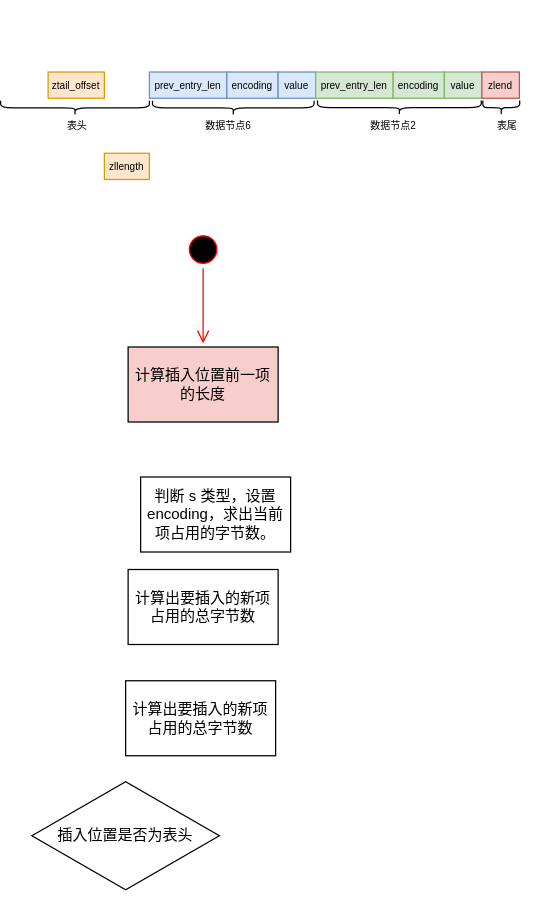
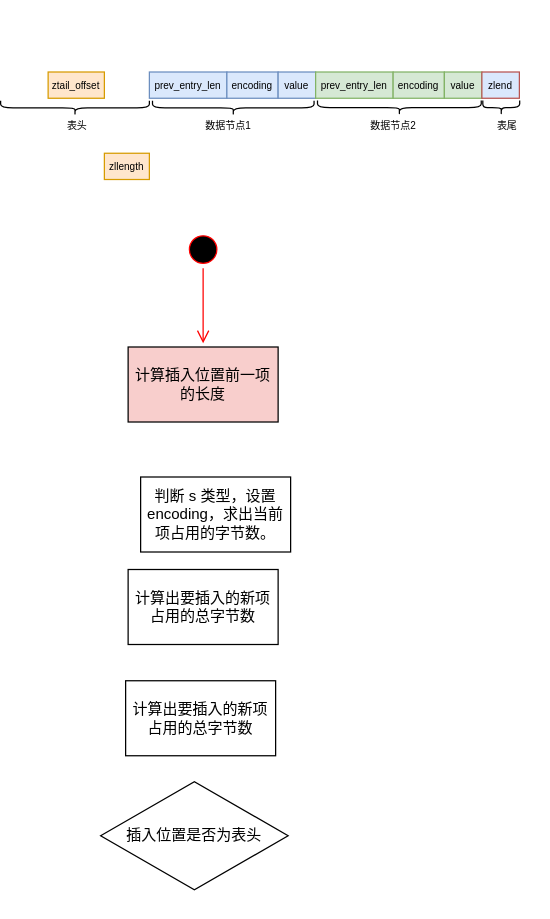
(501, 85) -> (501, 85)
(229, 126) -> (229, 126)
(126, 836) -> (194, 836)
